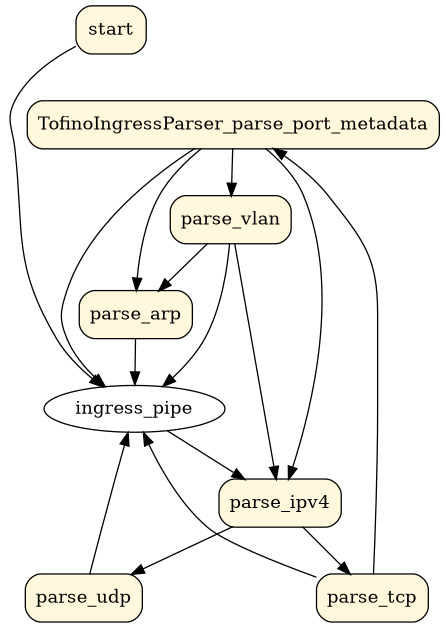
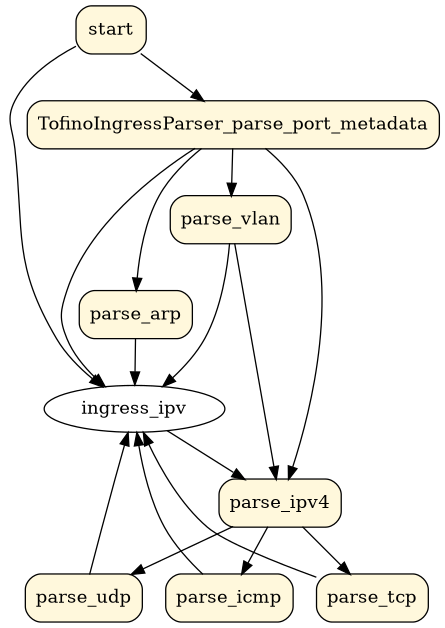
(188, 263) -> none
(378, 349) -> (167, 73)
(135, 409) -> (135, 409)
none -> (229, 598)
